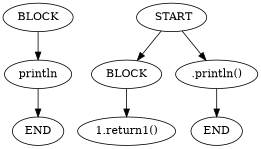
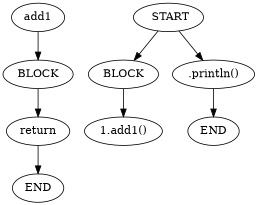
none -> (38, 17)
(38, 74) -> (38, 131)
(127, 131) -> (123, 131)
